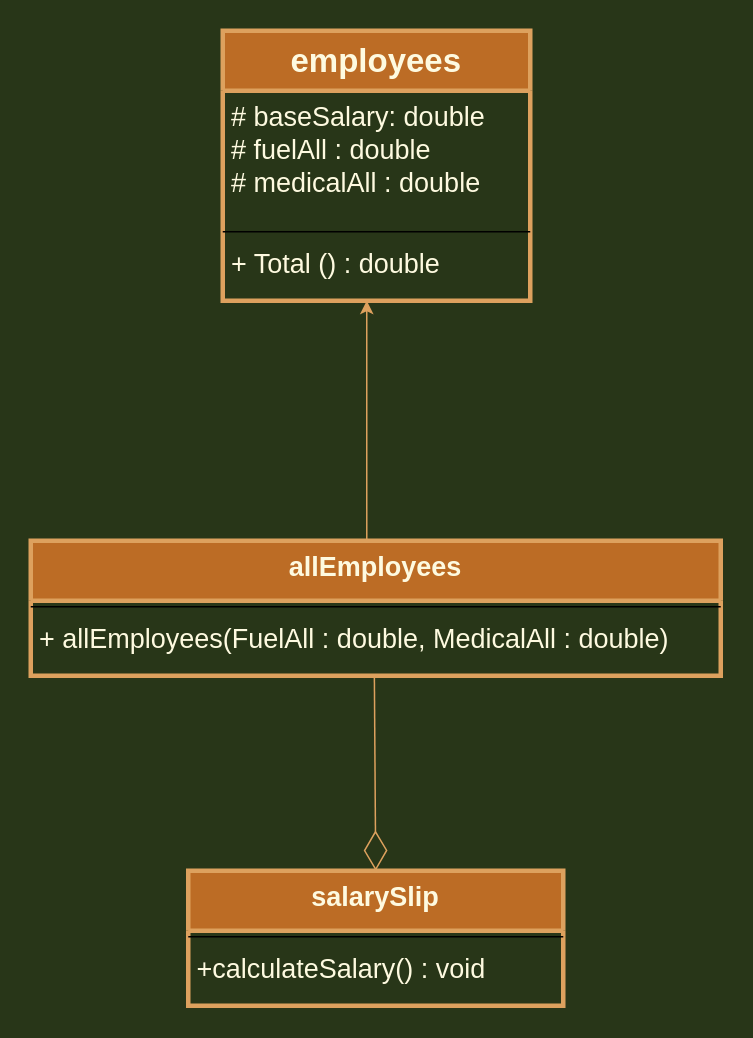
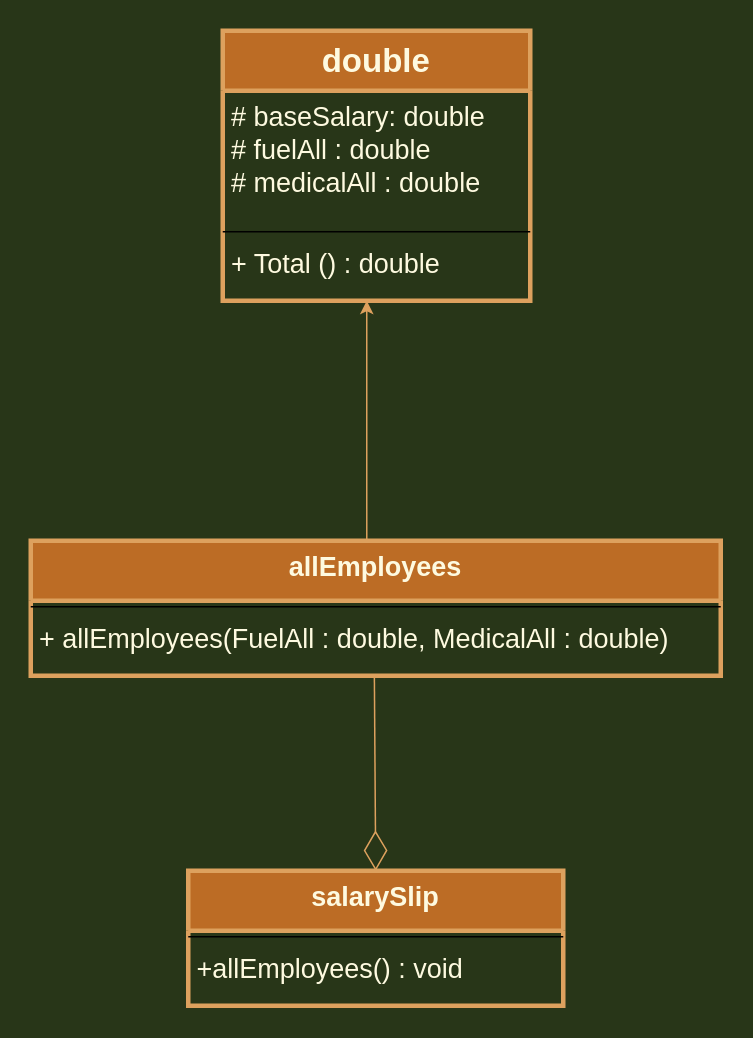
(376, 61) -> (376, 61)
(361, 969) -> (338, 969)
